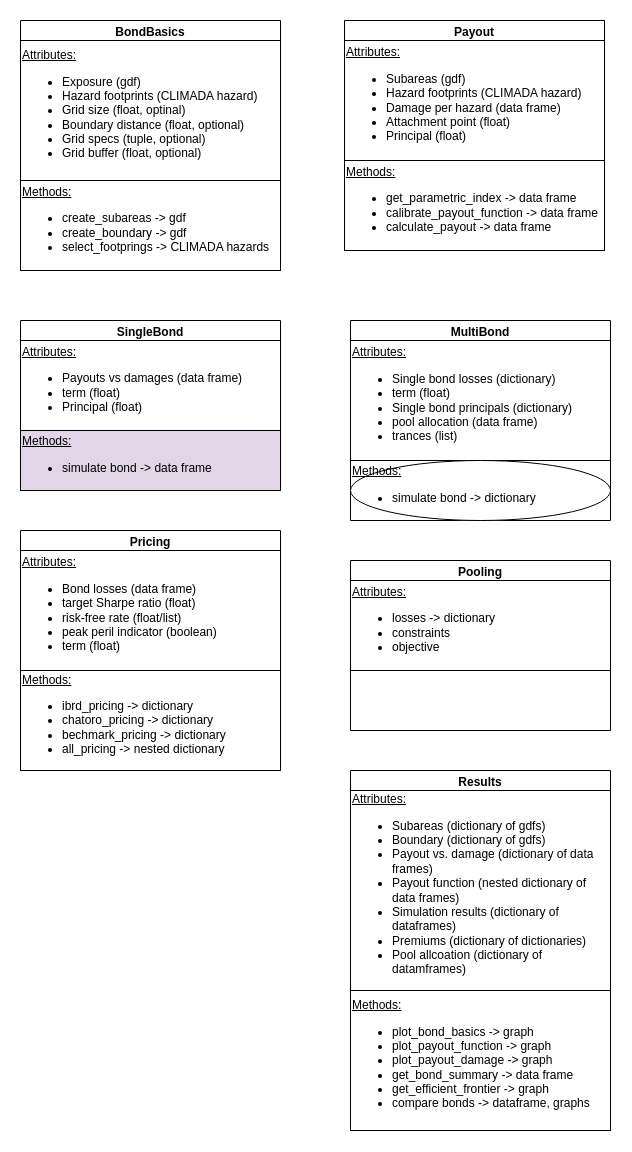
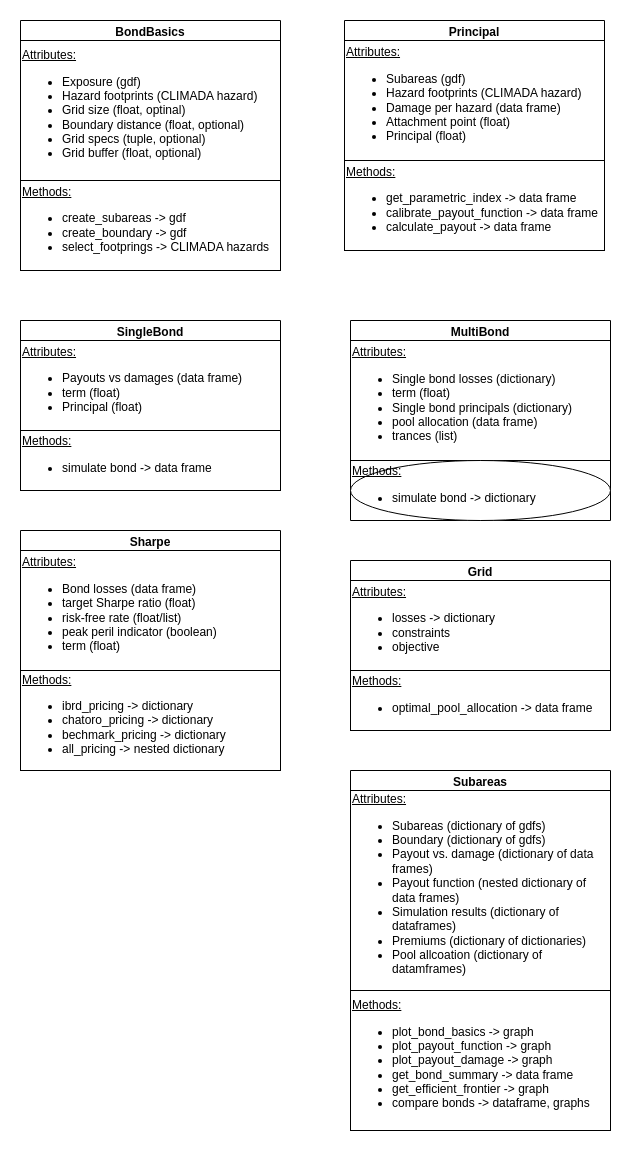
(475, 33) -> (475, 33)
(151, 461) -> (151, 461)
(151, 543) -> (151, 543)
(481, 573) -> (481, 573)
none -> (481, 701)
(481, 783) -> (481, 783)
